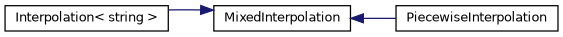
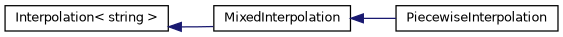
(185, 10) -> (197, 27)
